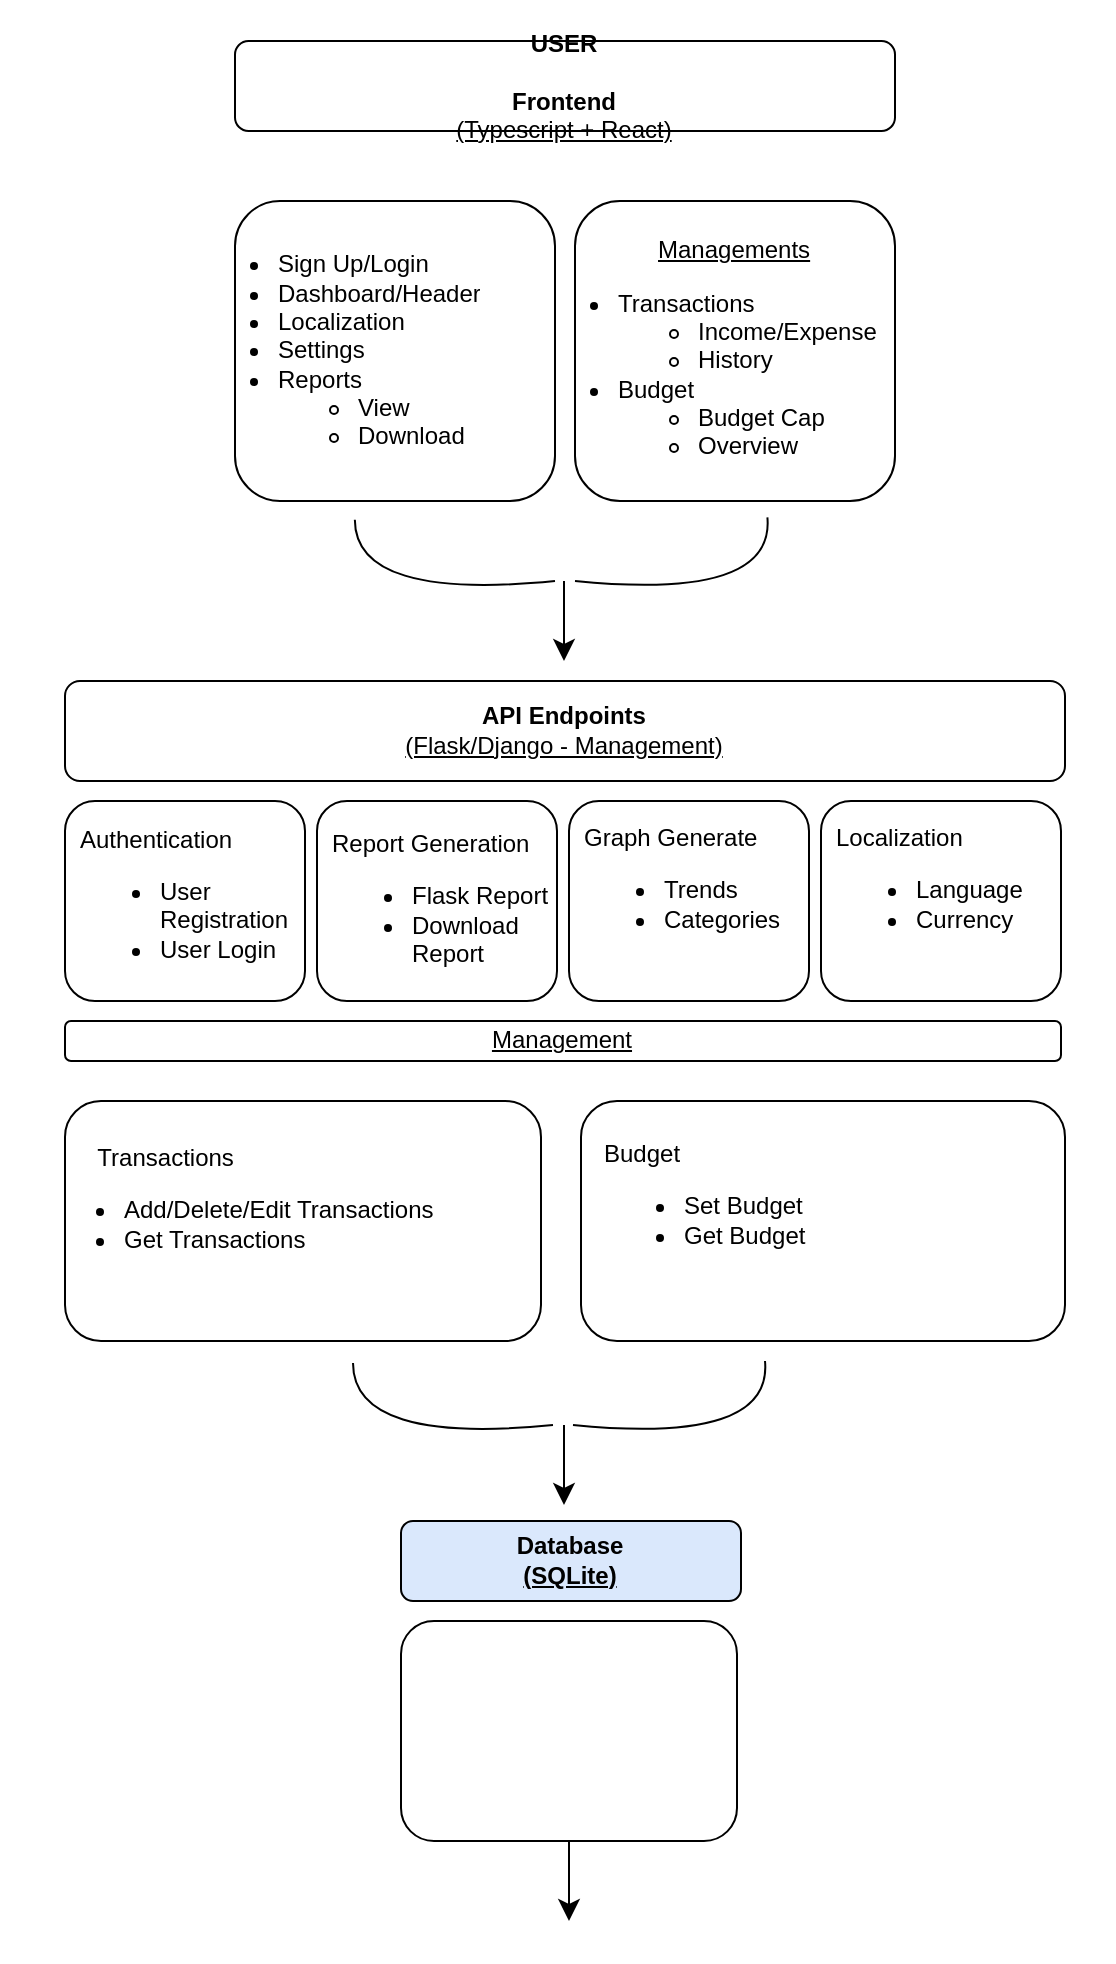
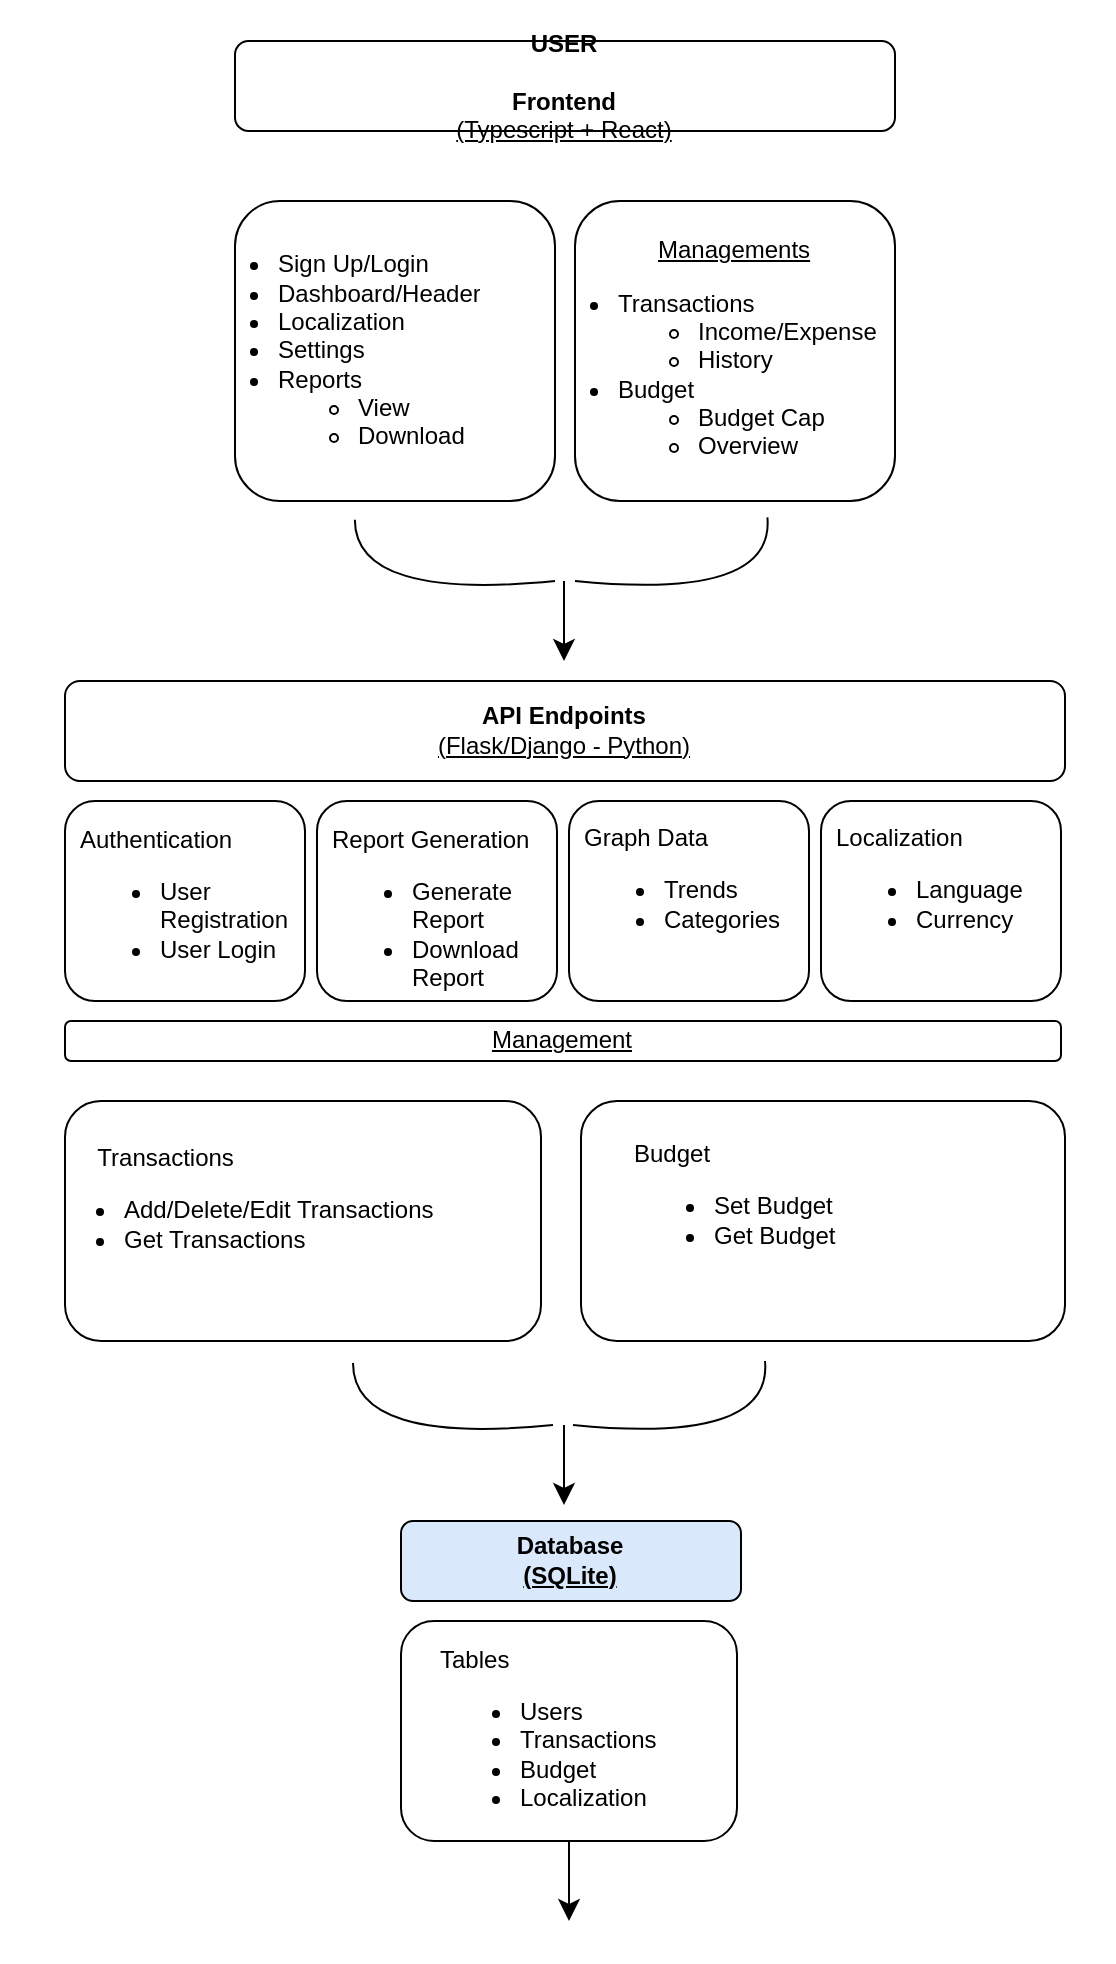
(565, 731) -> (565, 731)
(676, 891) -> (649, 891)
(441, 911) -> (441, 911)
(781, 1206) -> (811, 1206)
none -> (585, 1731)
